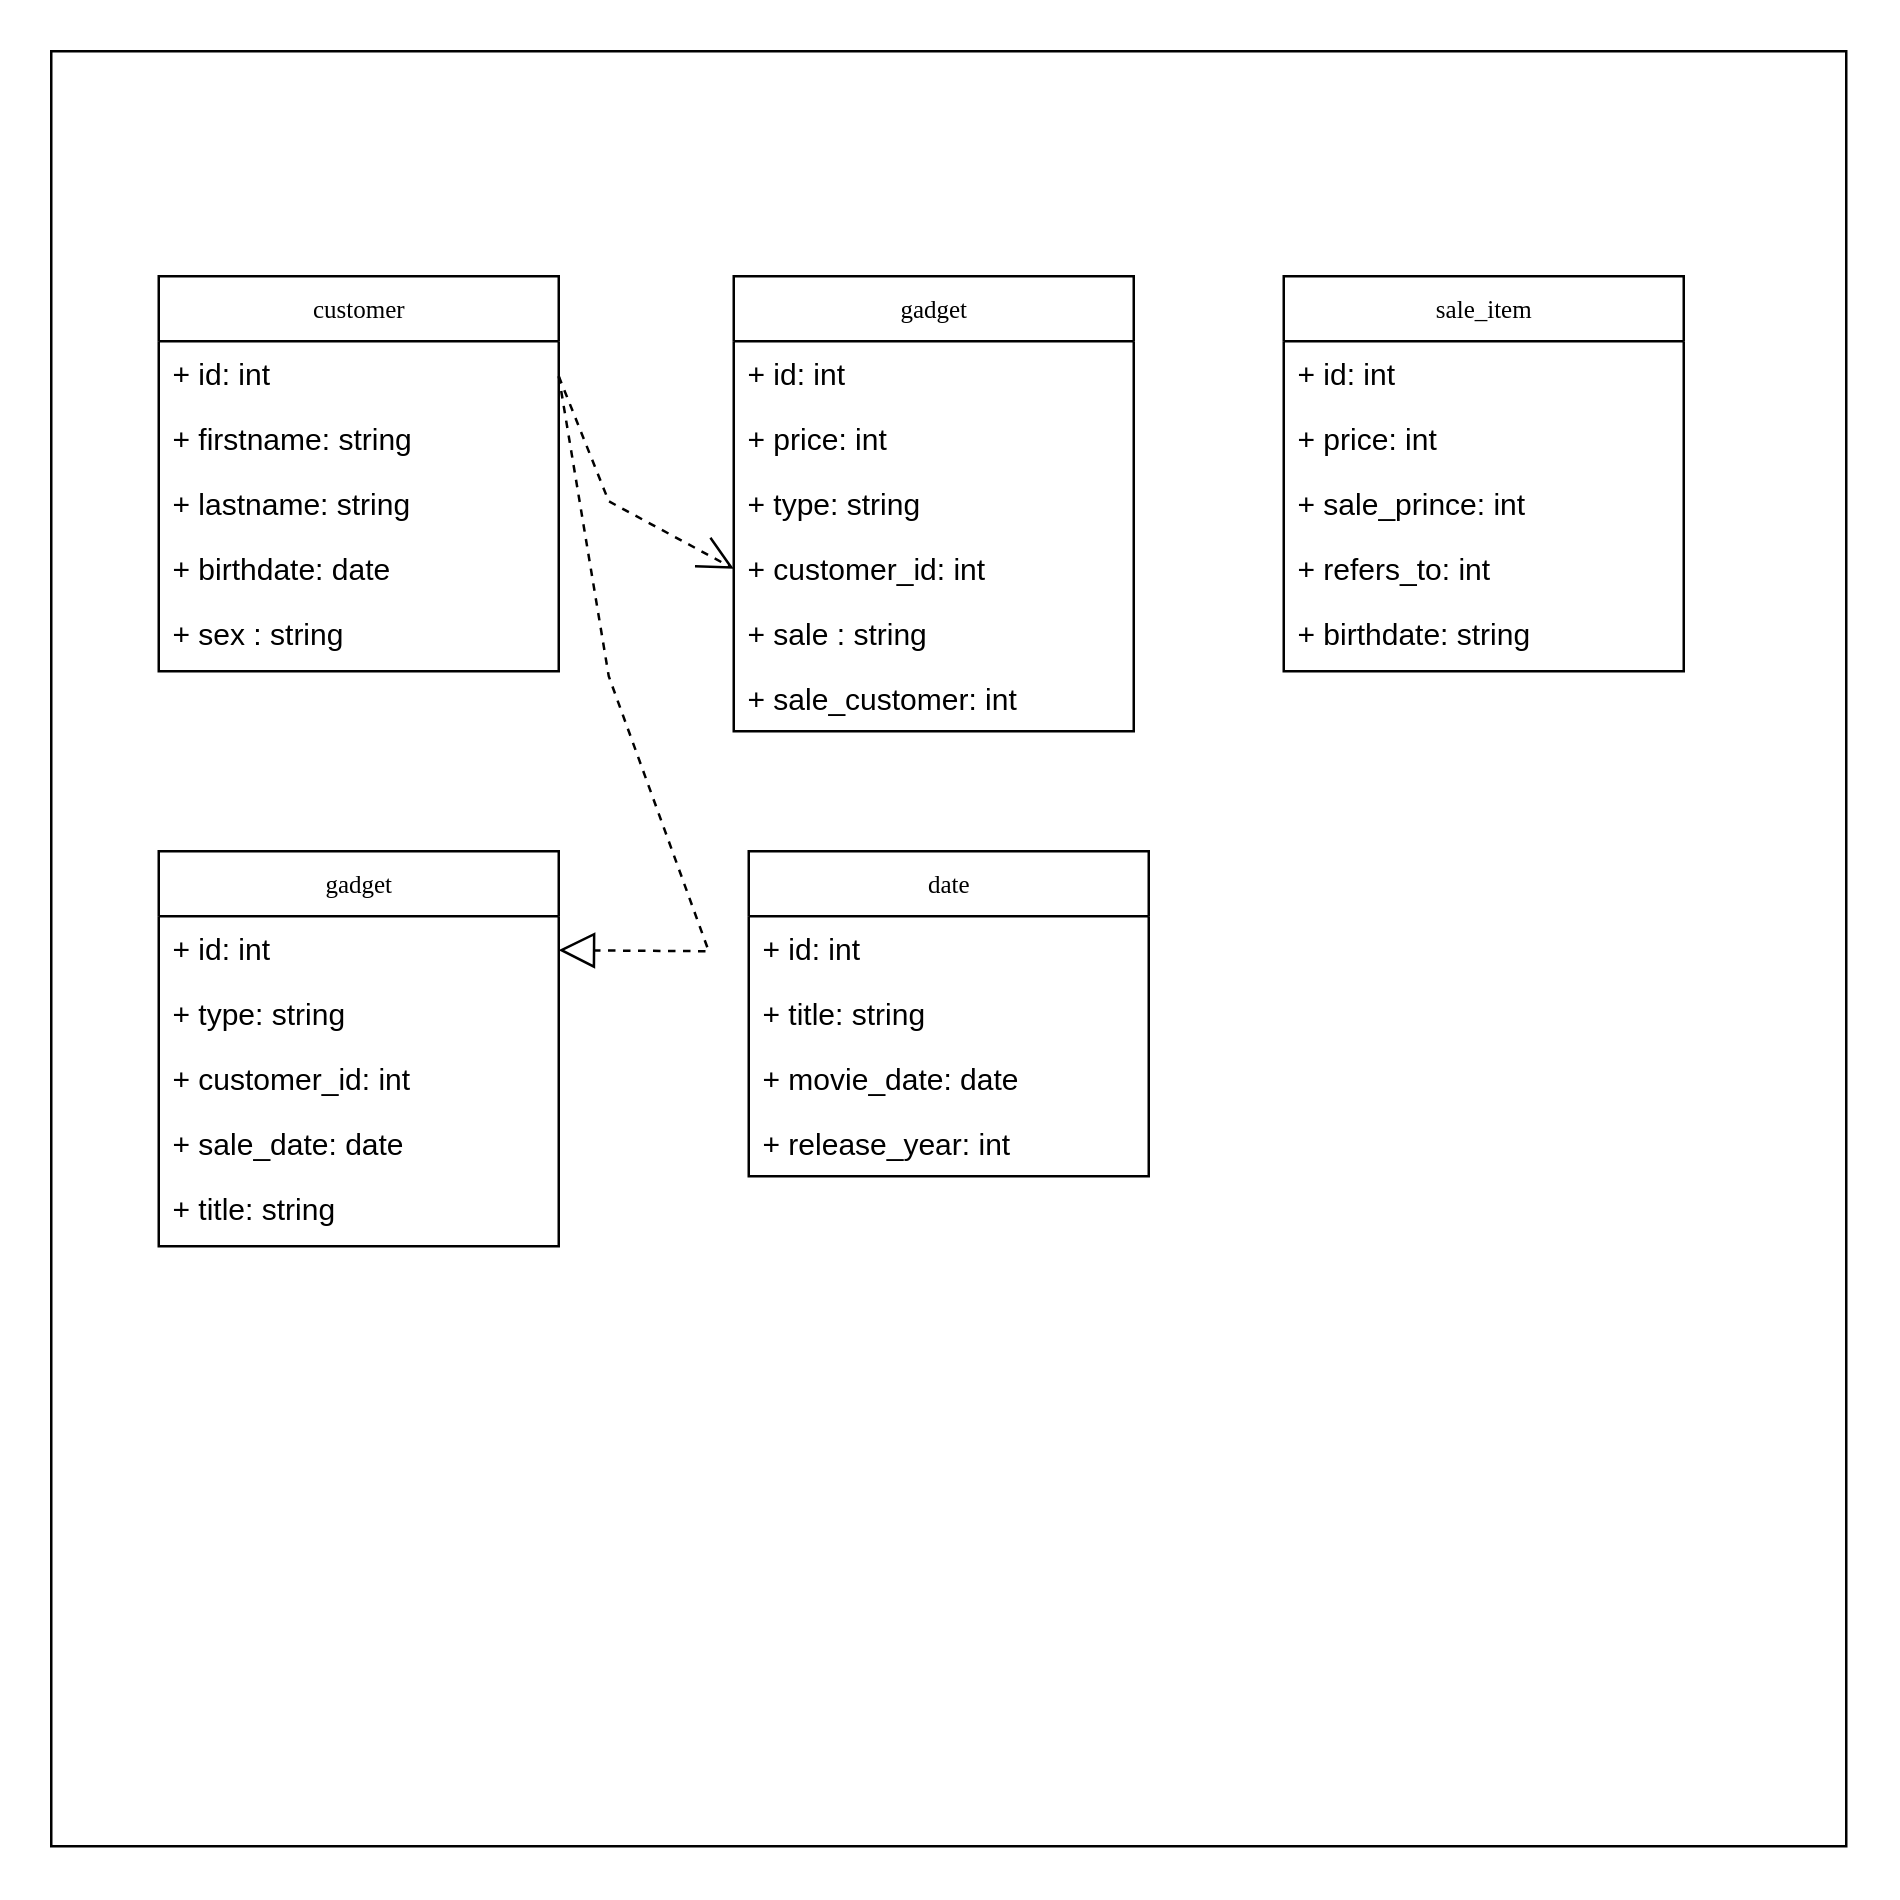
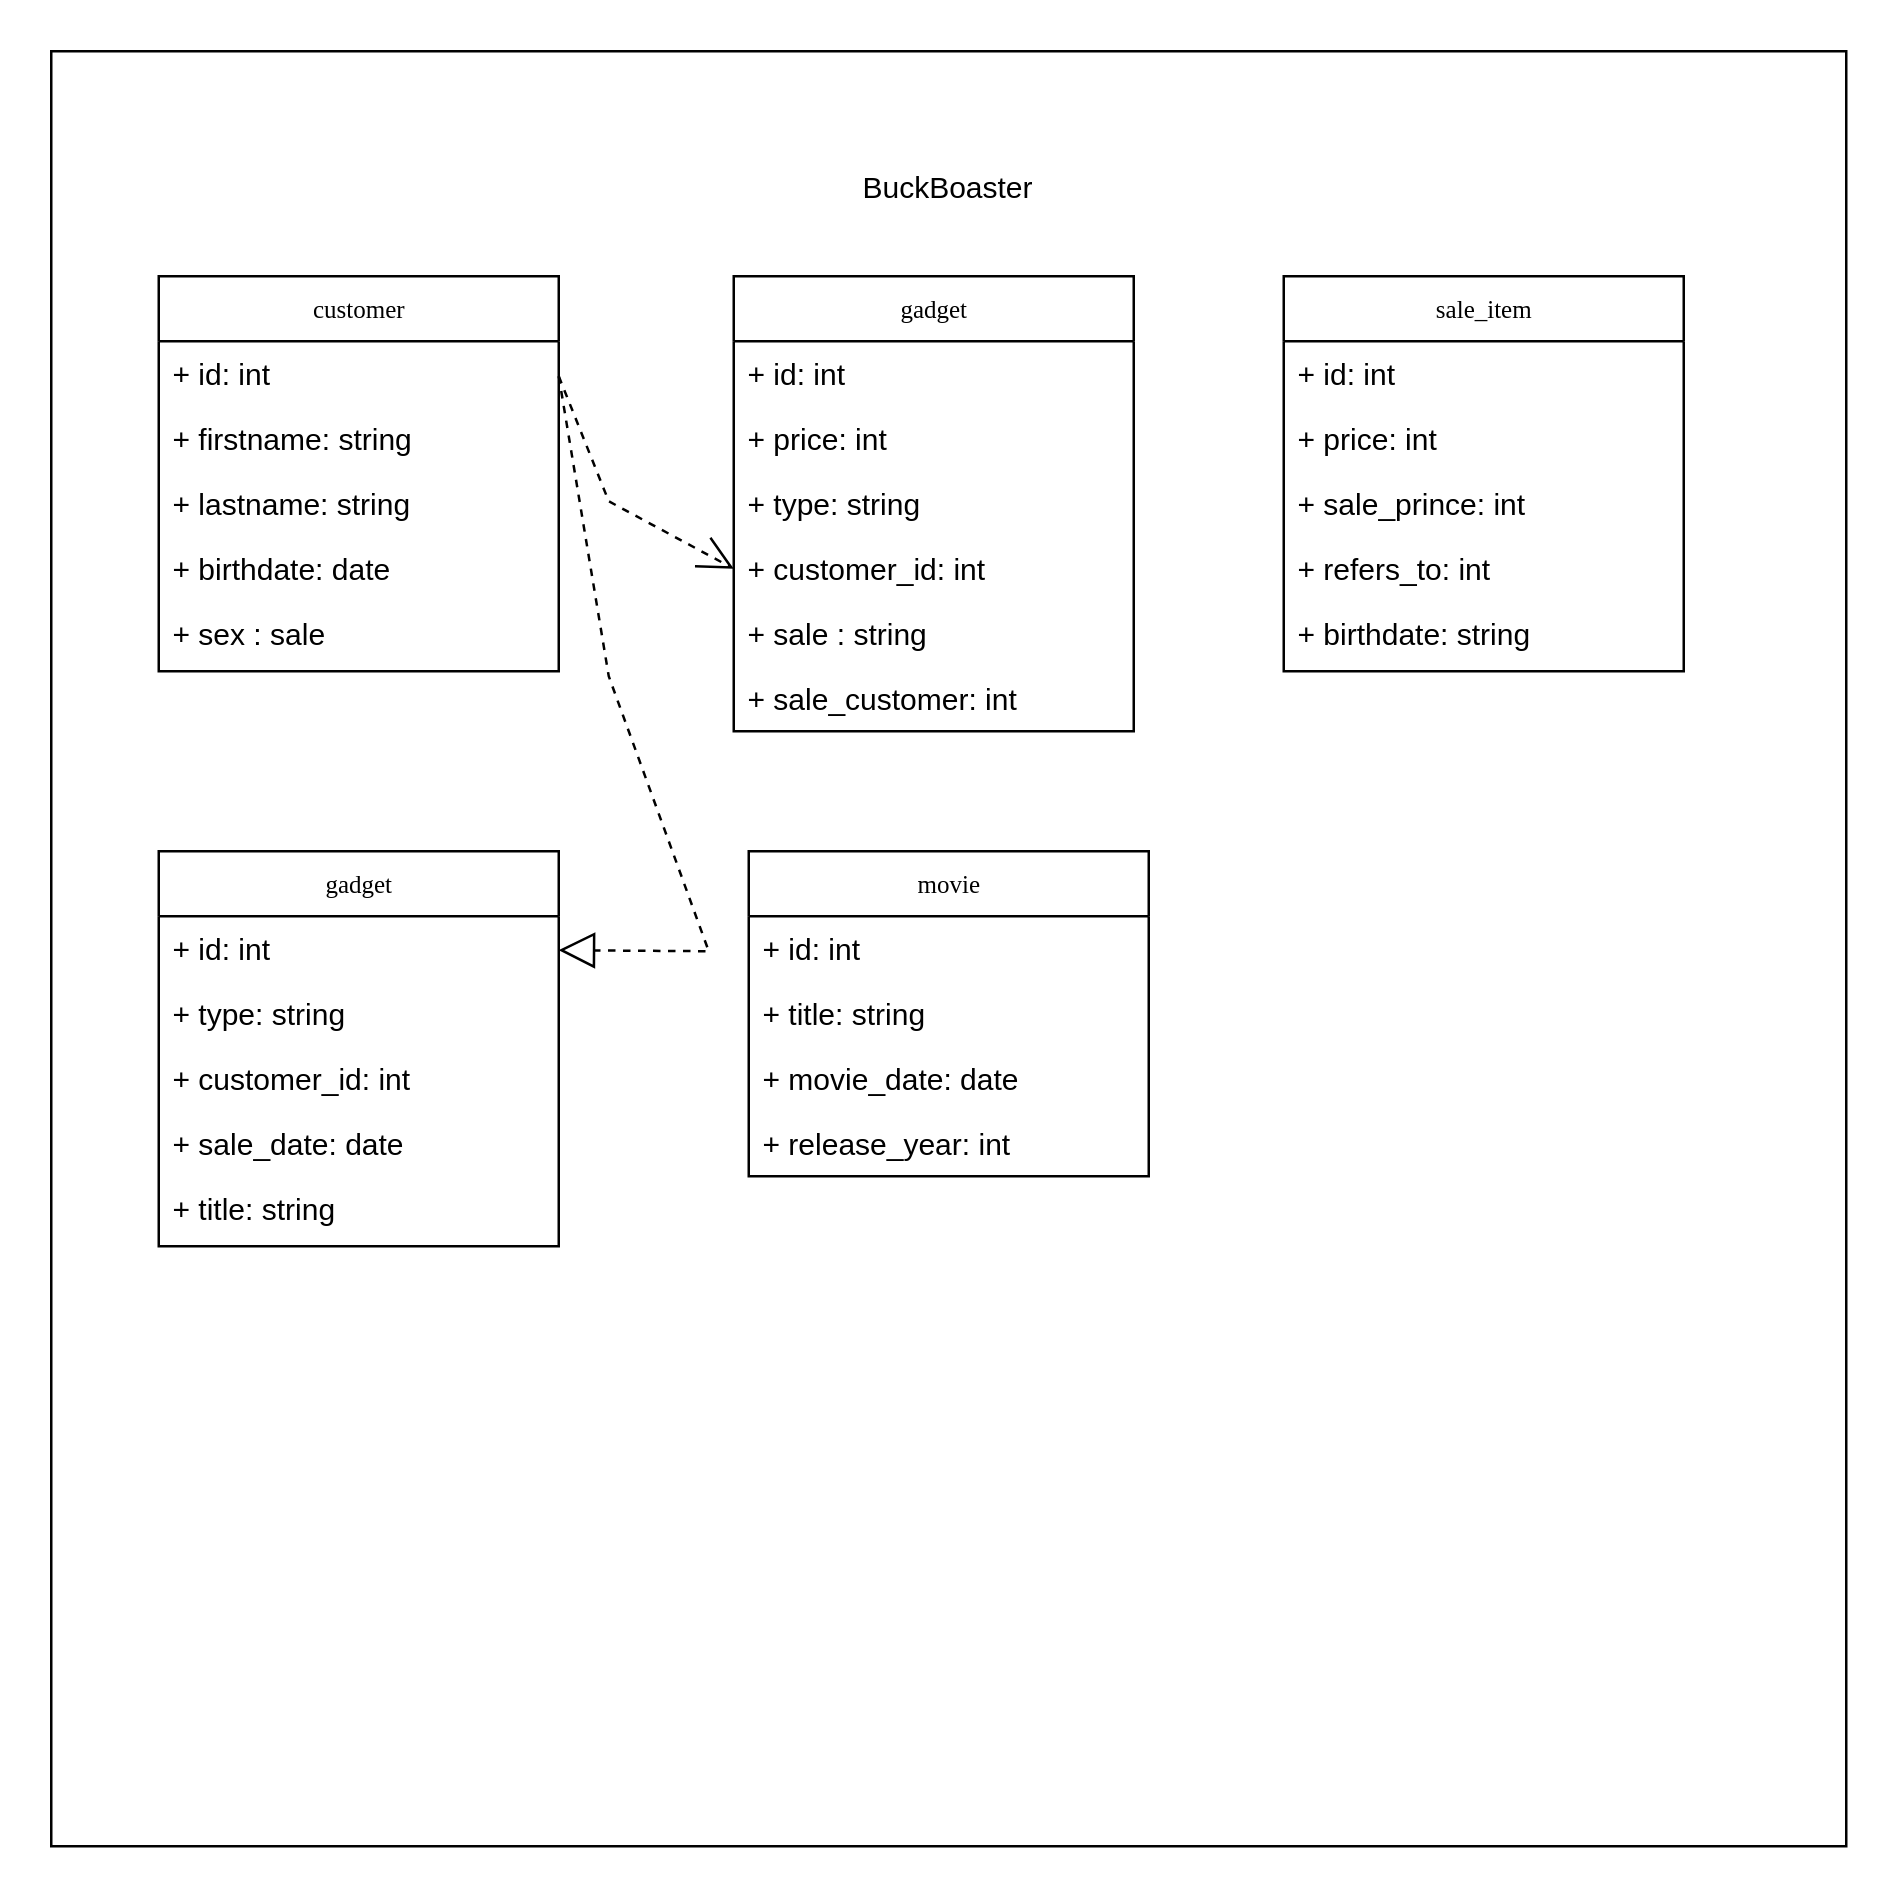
none -> (949, 189)
(272, 637) -> (255, 637)
(950, 884) -> (950, 884)
